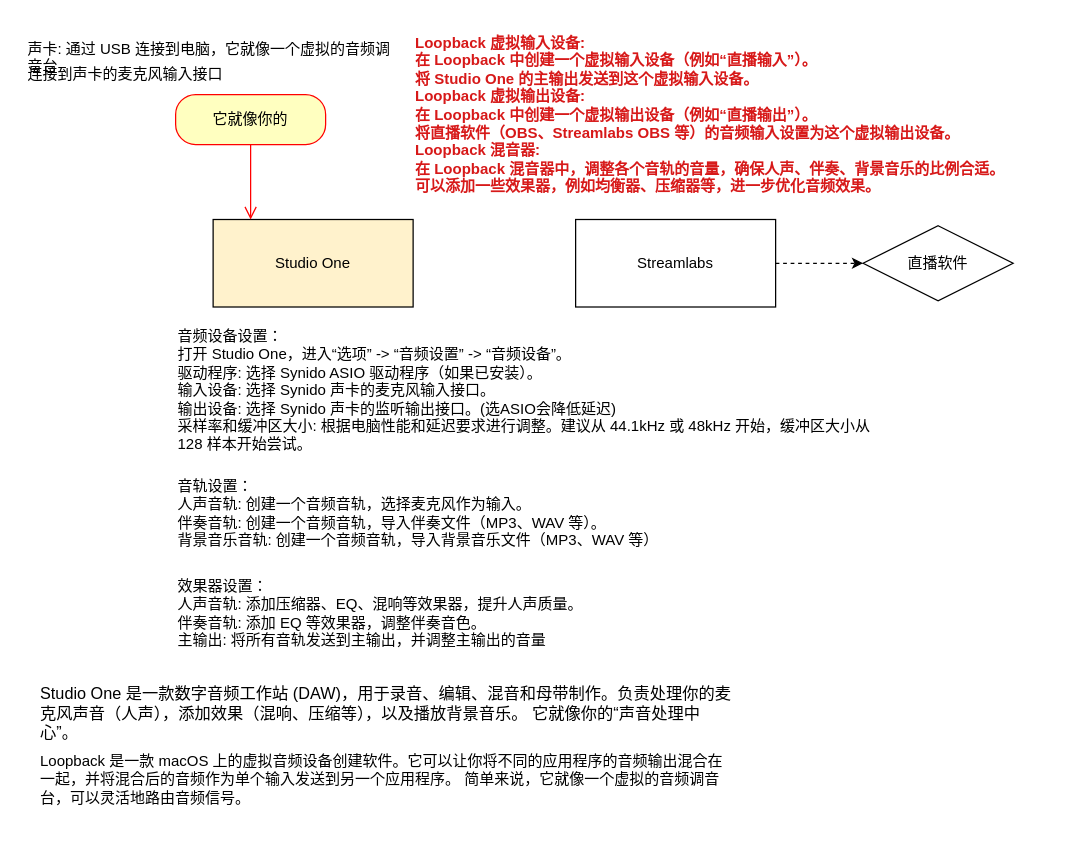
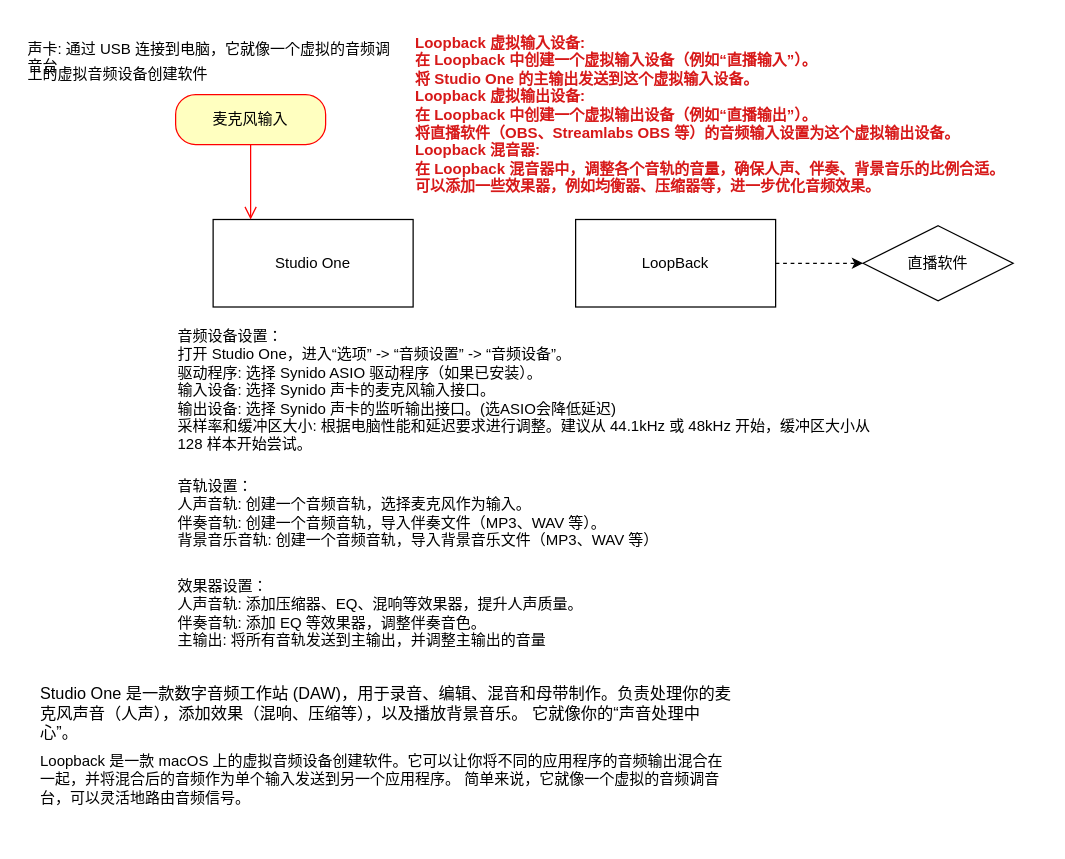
(126, 75) -> (118, 75)
(251, 119) -> (251, 119)
(313, 263) -> (313, 263)
(676, 263) -> (676, 263)
